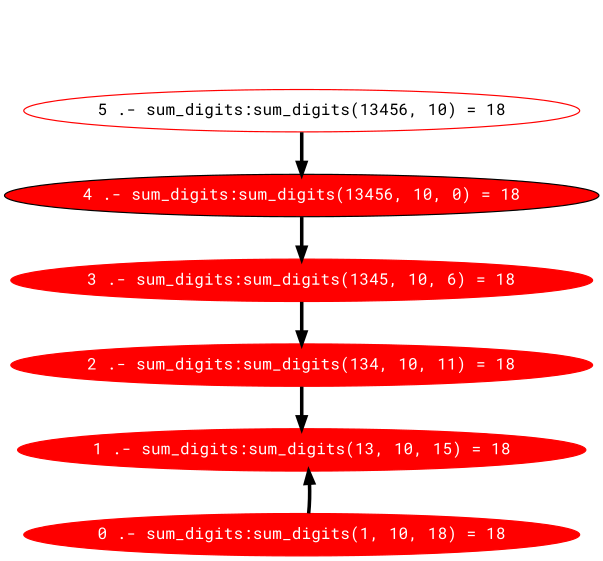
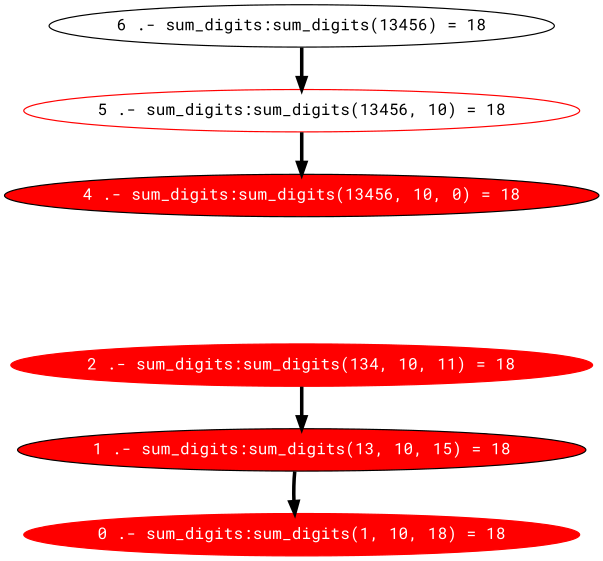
none -> (302, 26)
(302, 280) -> none
(302, 450) -> (302, 450)
(310, 498) -> (294, 487)
